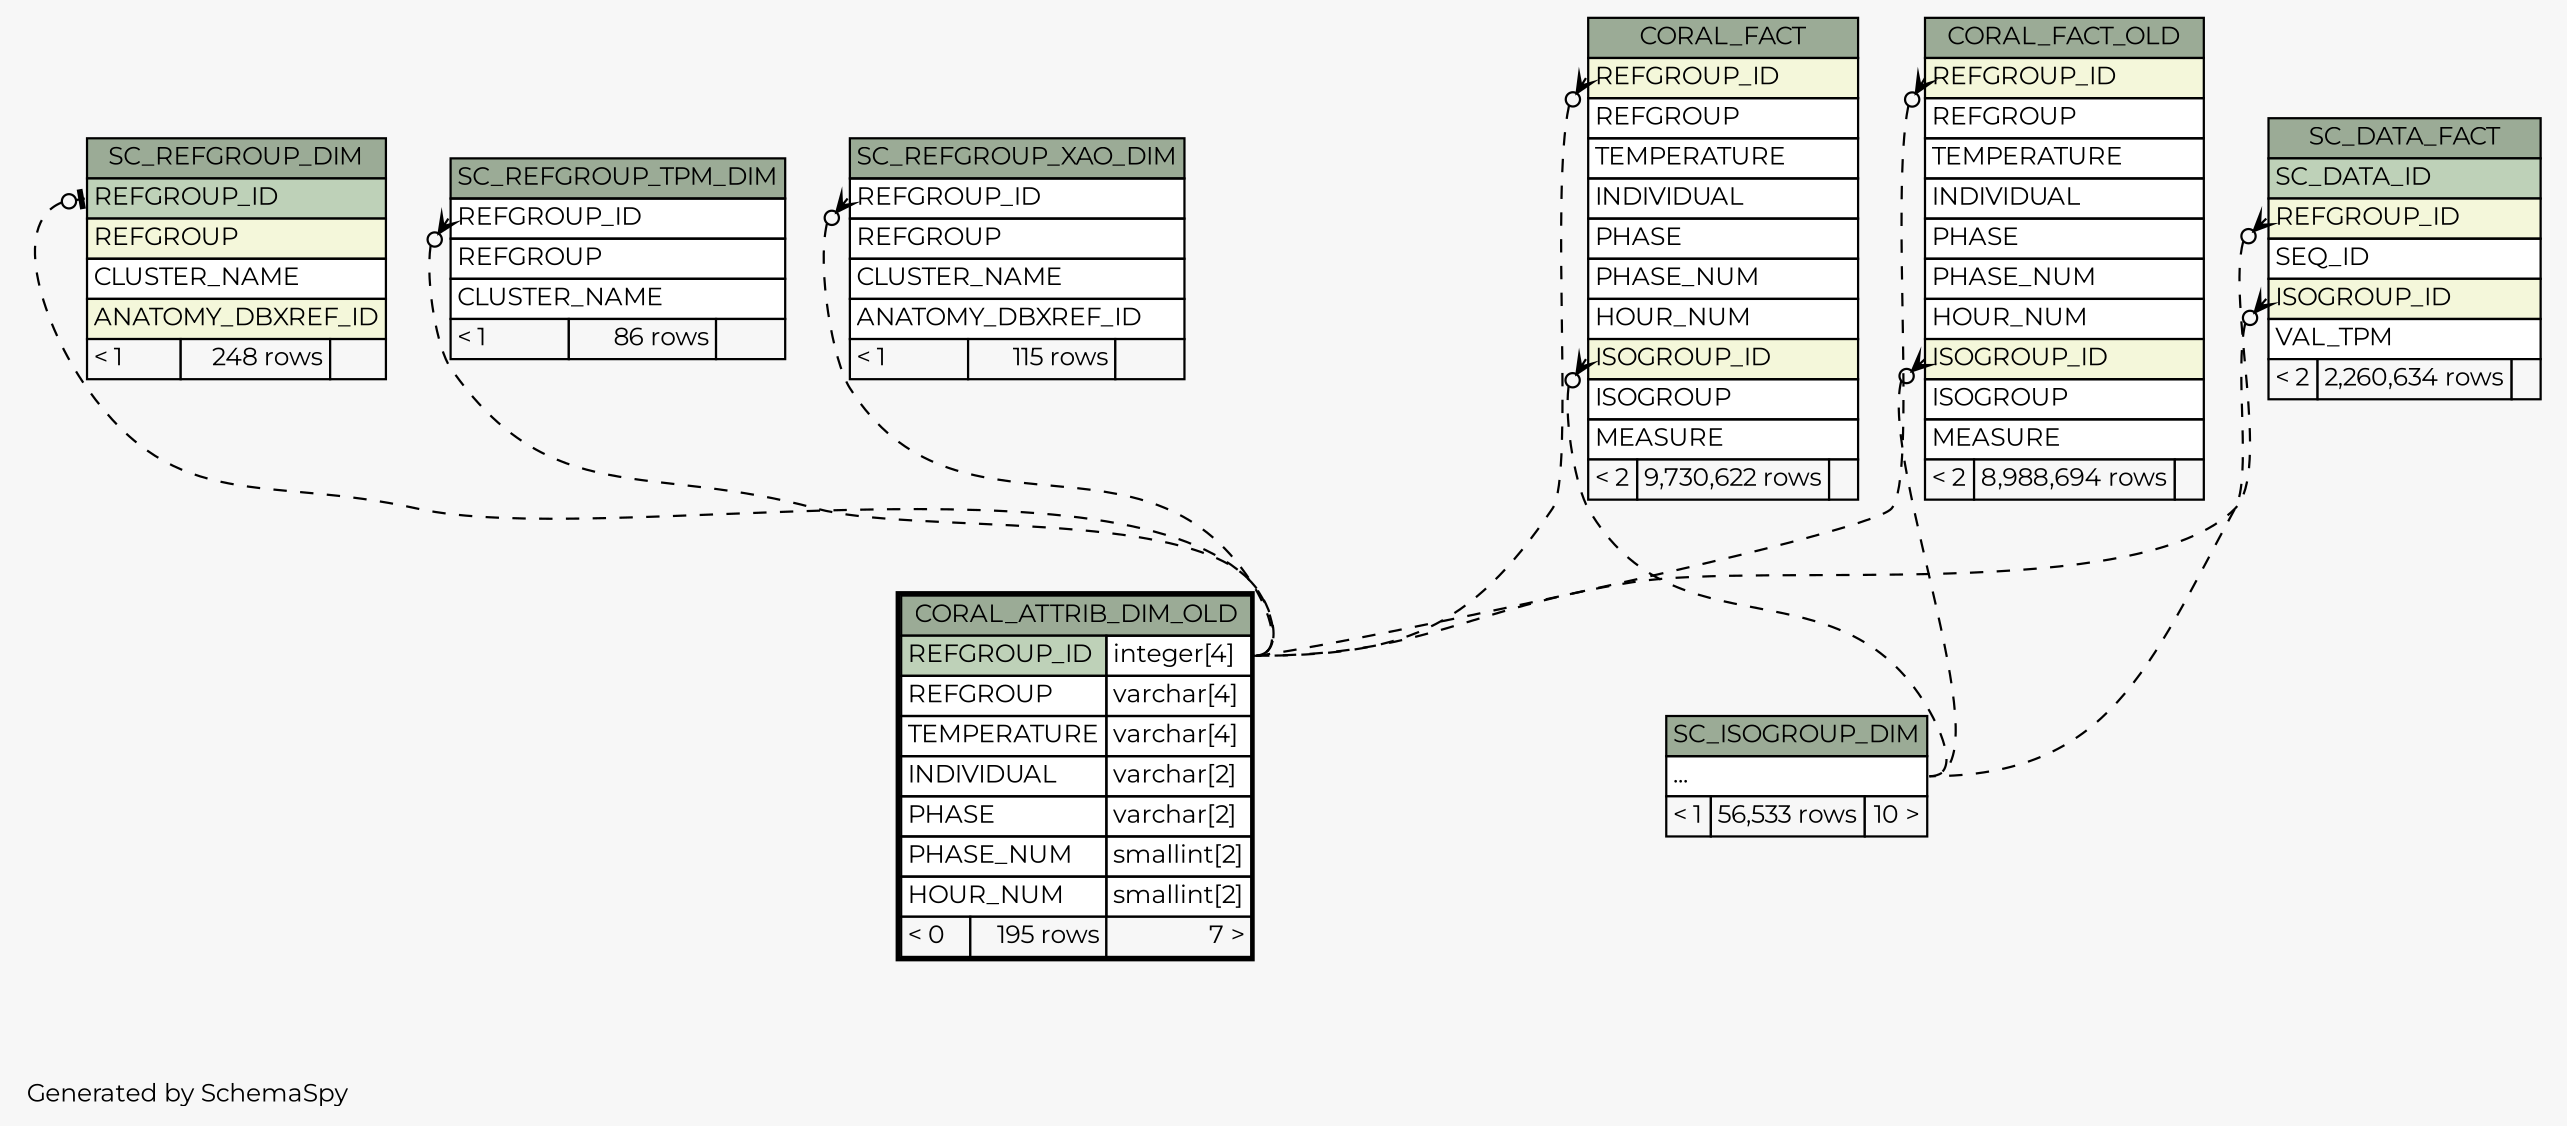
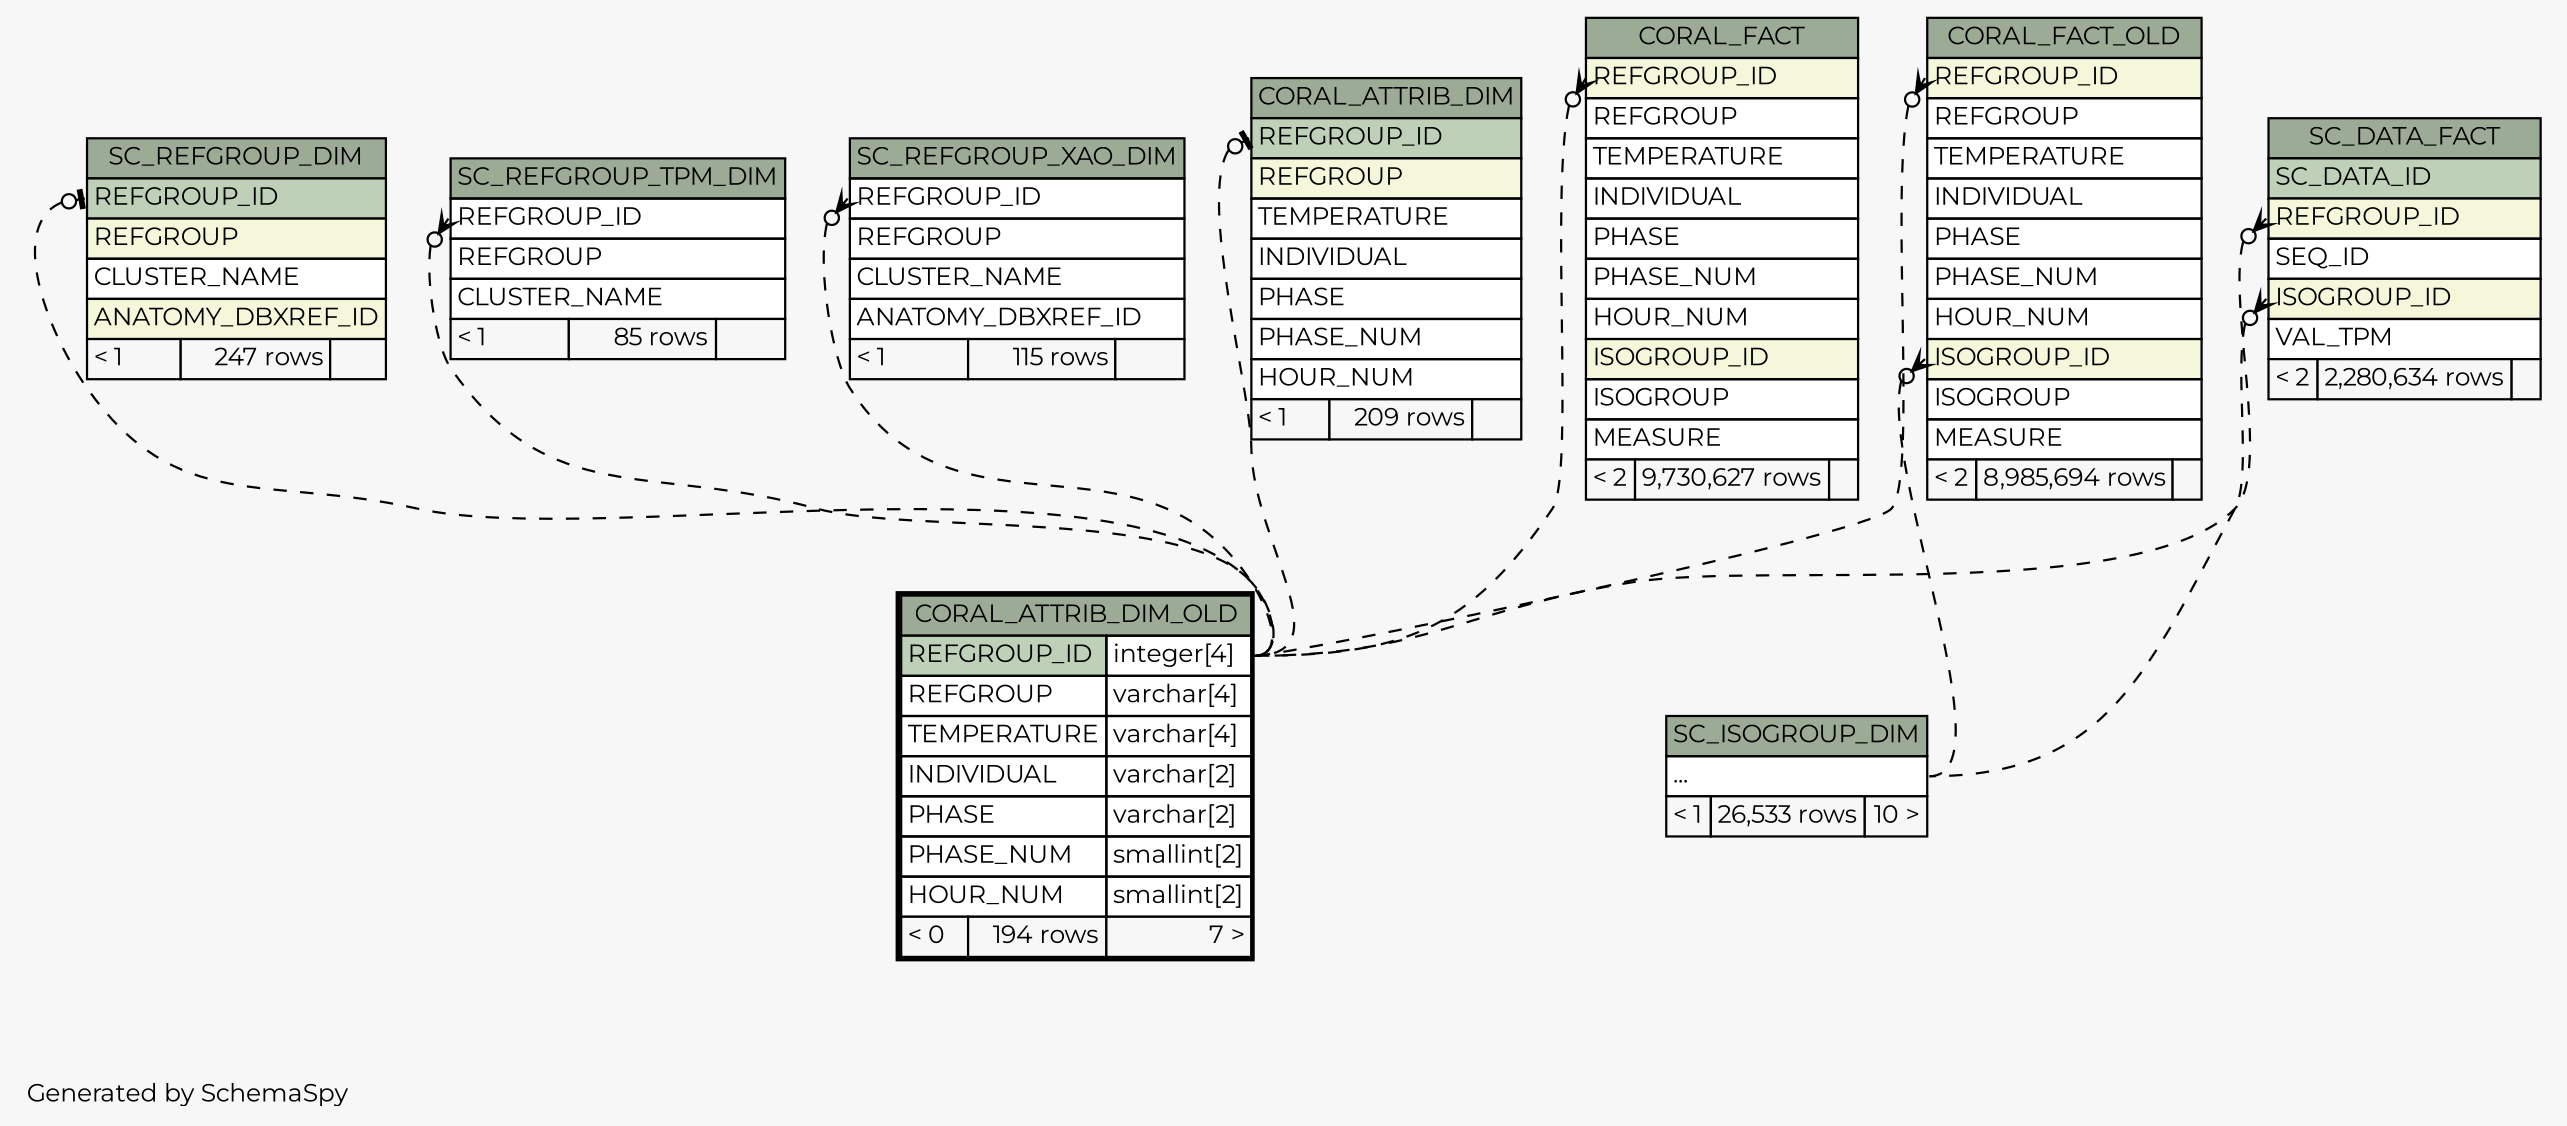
none -> (1385, 259)
(661, 338) -> (661, 338)
(268, 358) -> (269, 358)
(2415, 378) -> (2415, 378)
(1733, 478) -> (1732, 478)
(2074, 478) -> (2074, 478)
(1737, 604) -> none
(1788, 815) -> (1788, 815)
(1048, 936) -> (1046, 936)
